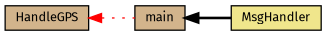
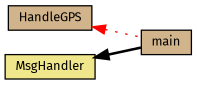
(215, 18) -> (125, 51)
